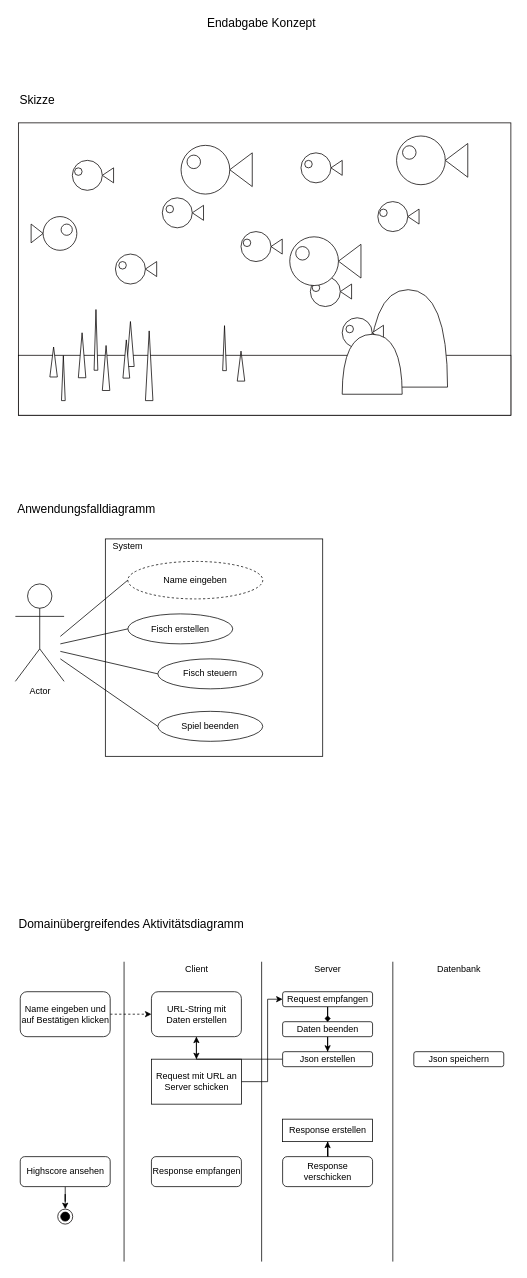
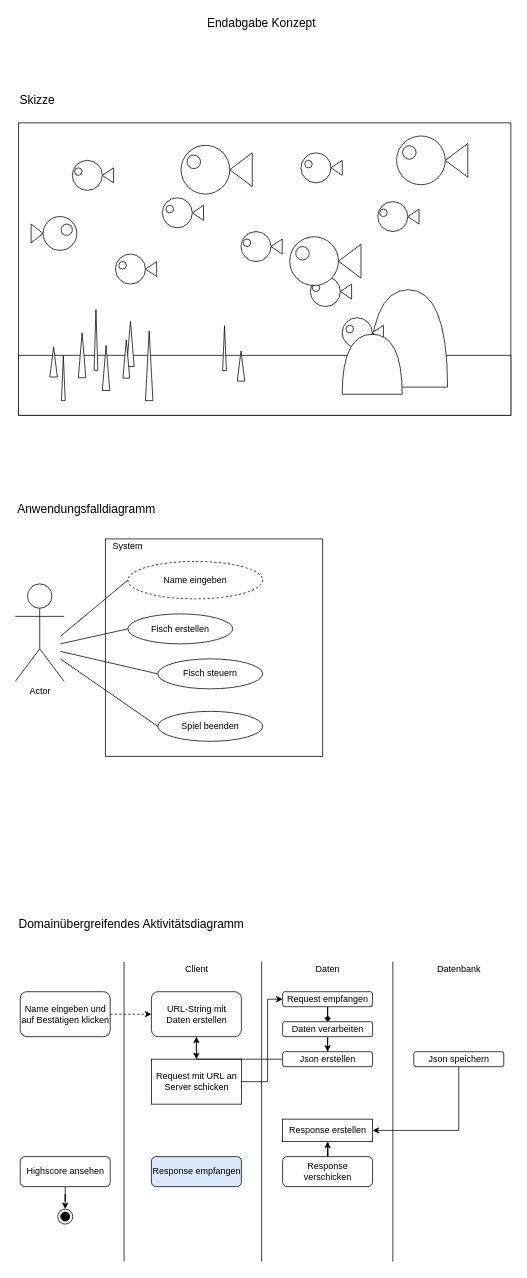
(328, 969) -> (328, 969)
(328, 1029) -> (328, 1029)
none -> (450, 1131)
(197, 1172) -> (197, 1172)
